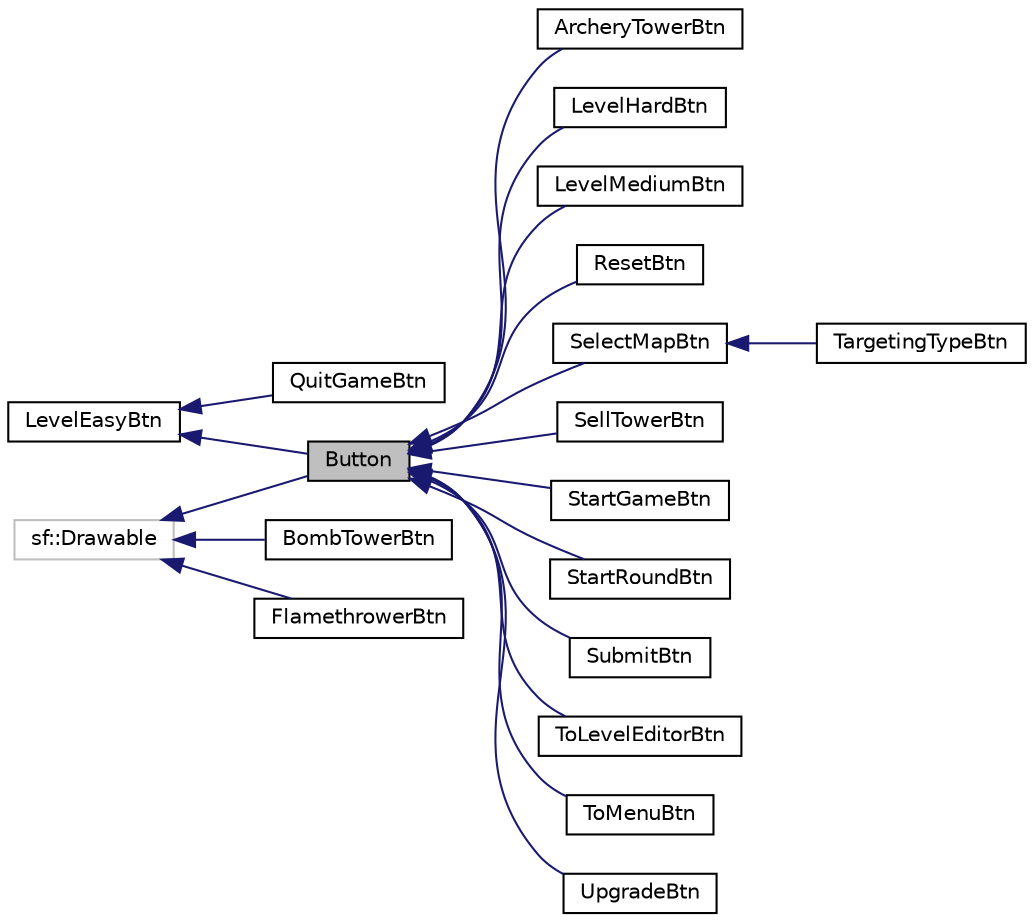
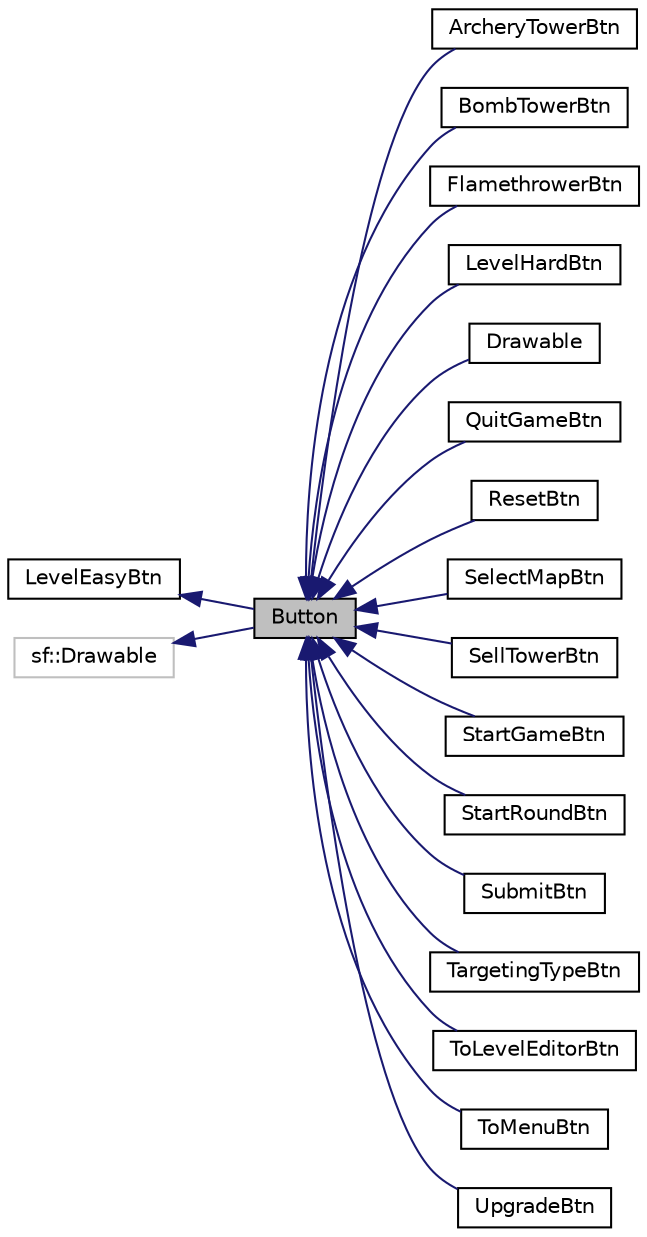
(640, 186) -> (535, 343)
(782, 343) -> (358, 821)
(236, 401) -> (387, 501)
(230, 540) -> (325, 383)
(237, 582) -> (357, 346)
